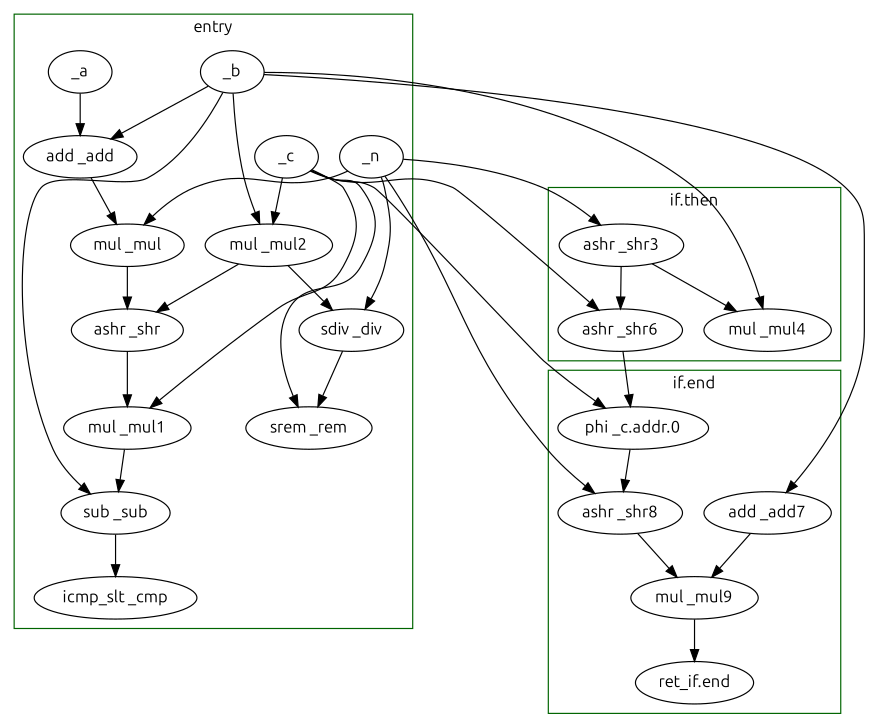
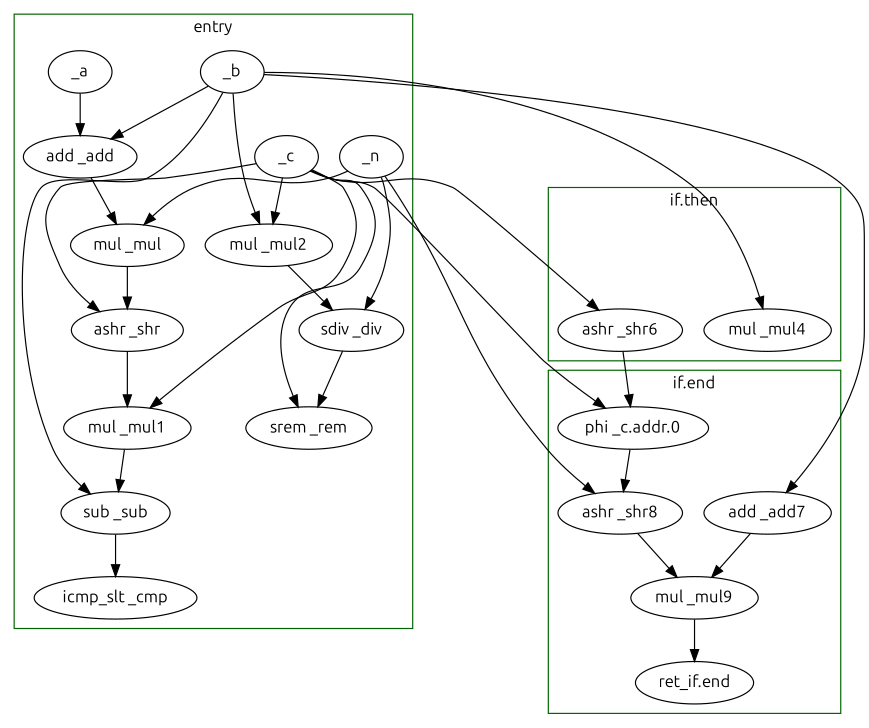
(621, 245) -> none
(203, 285) -> (60, 188)
